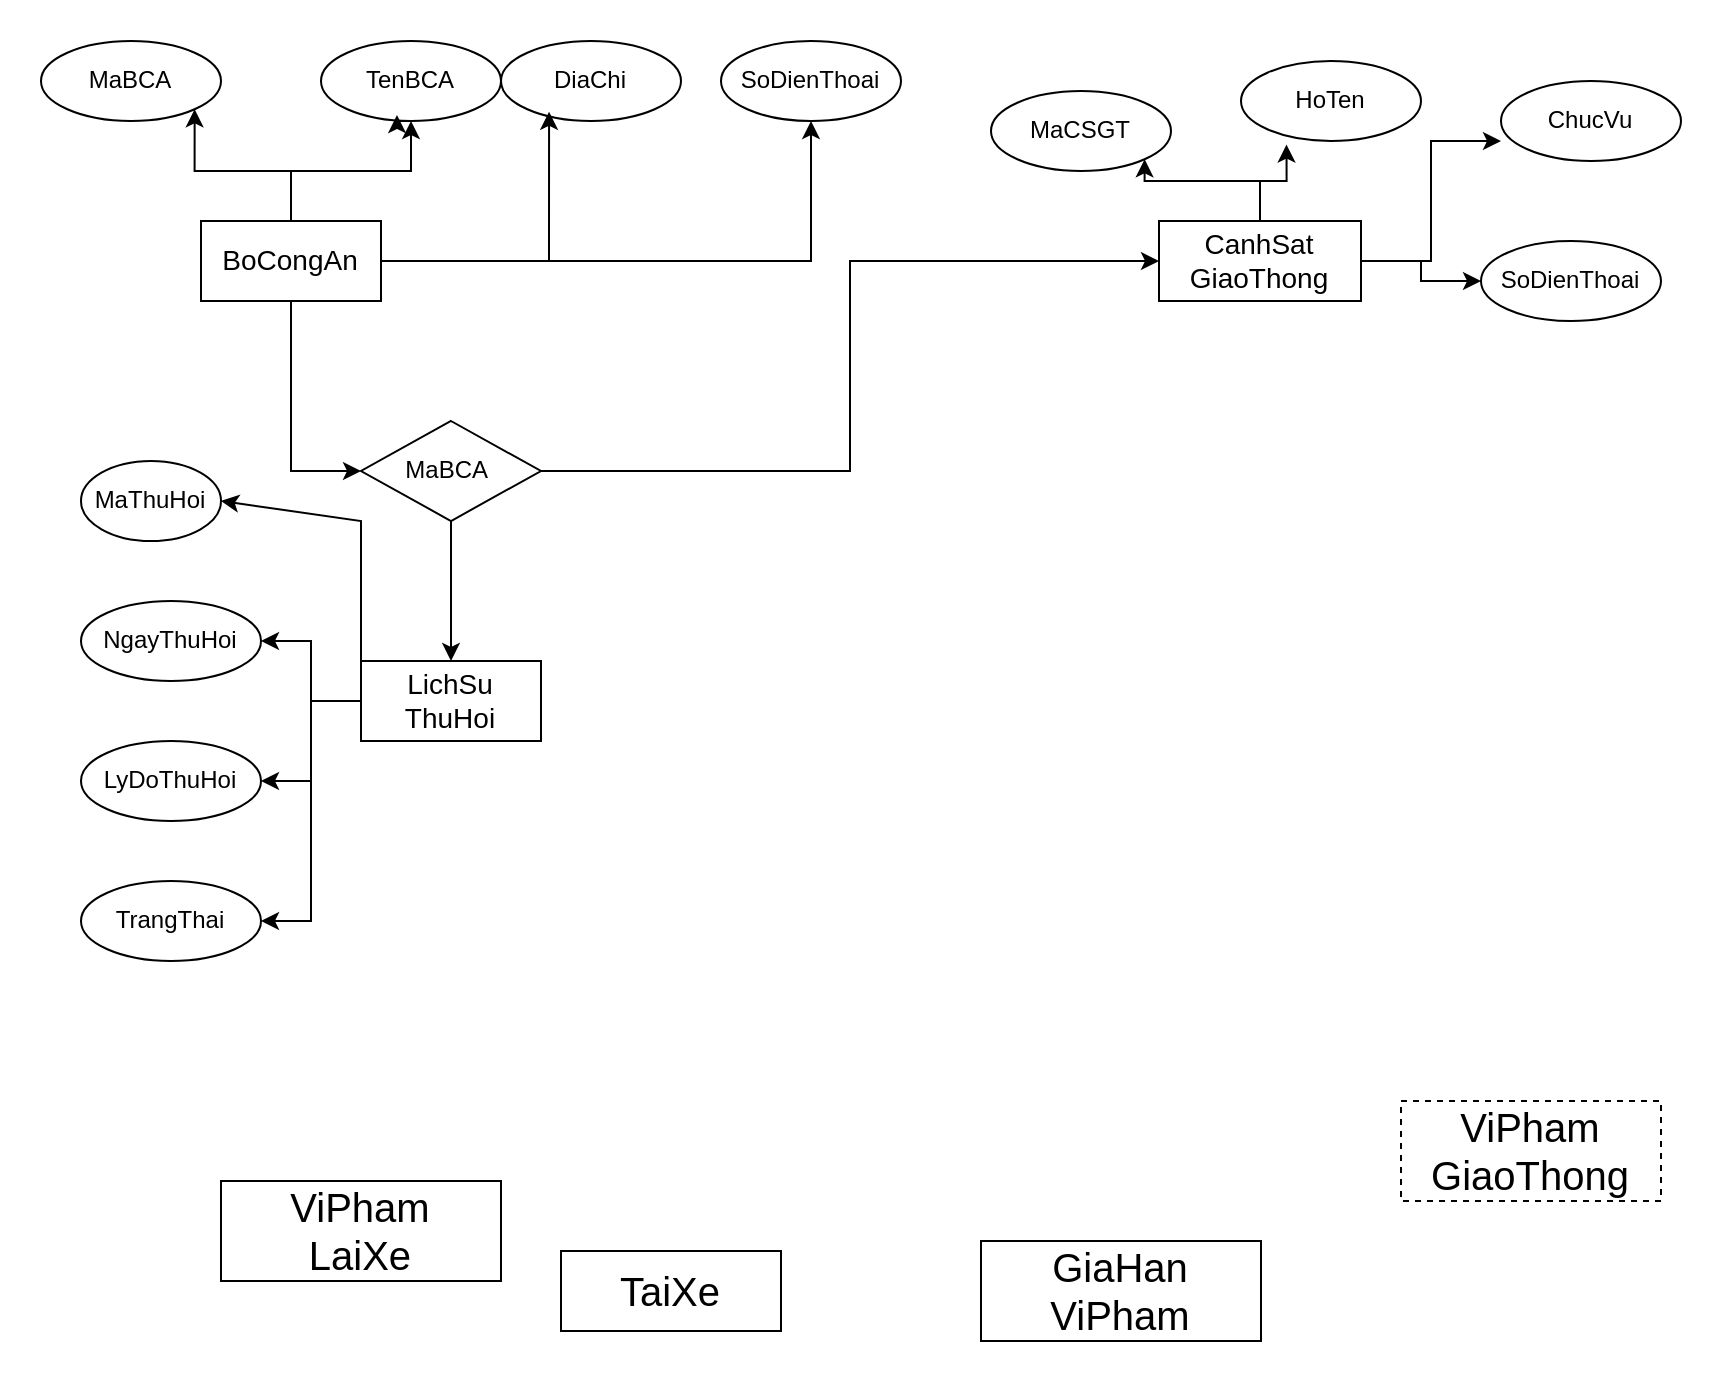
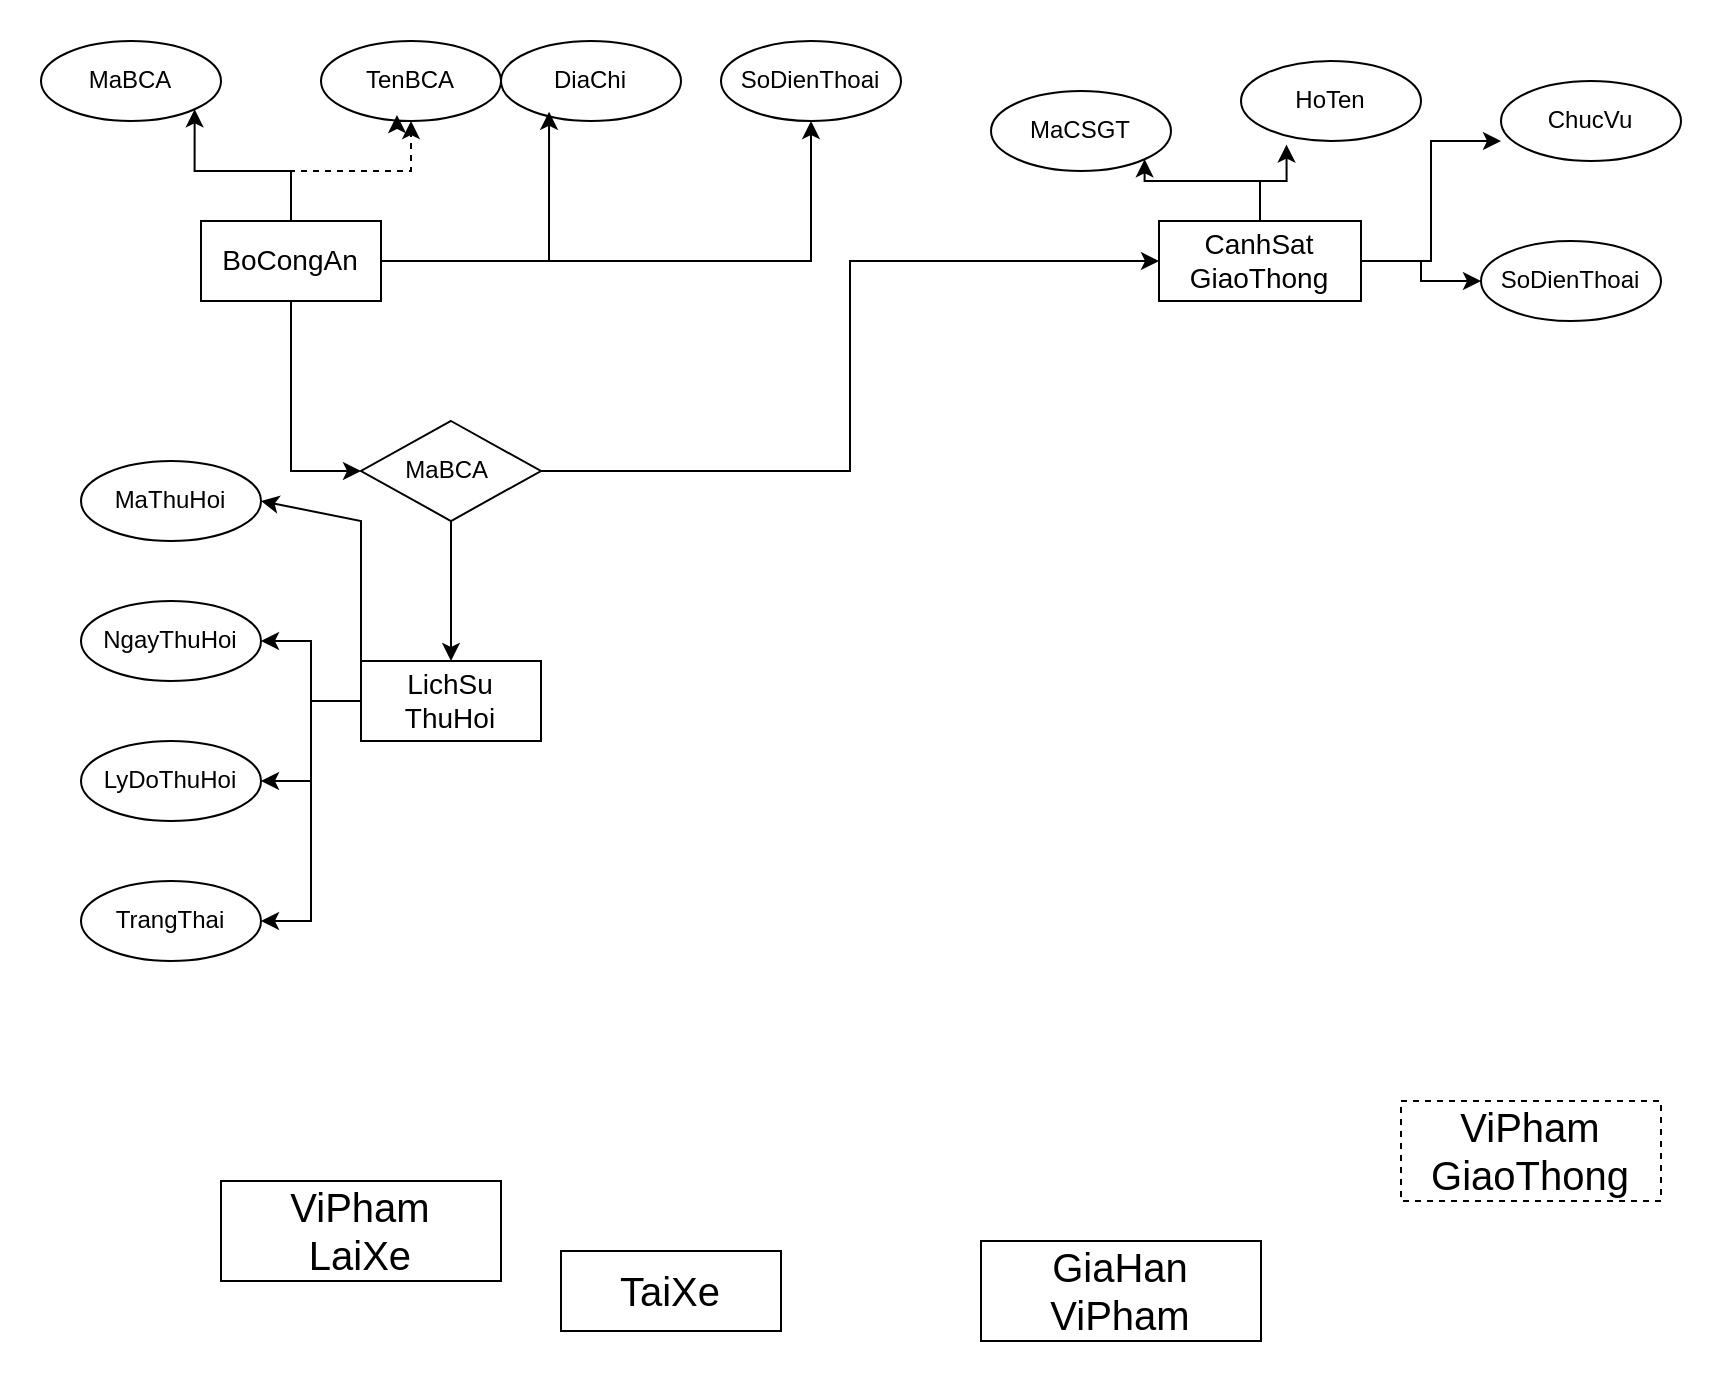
(370, 171) -> (370, 171)
(151, 501) -> (171, 501)
